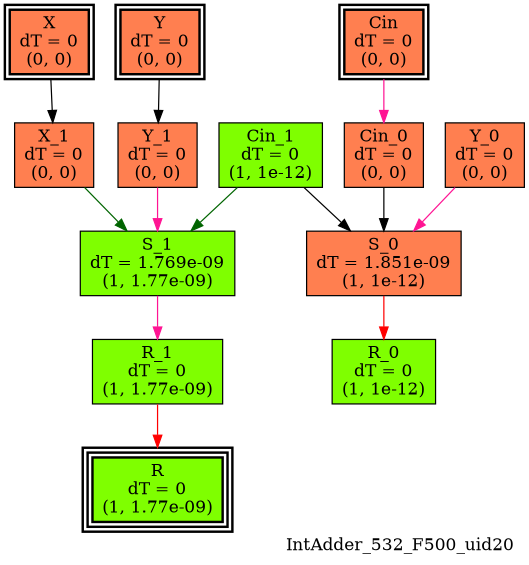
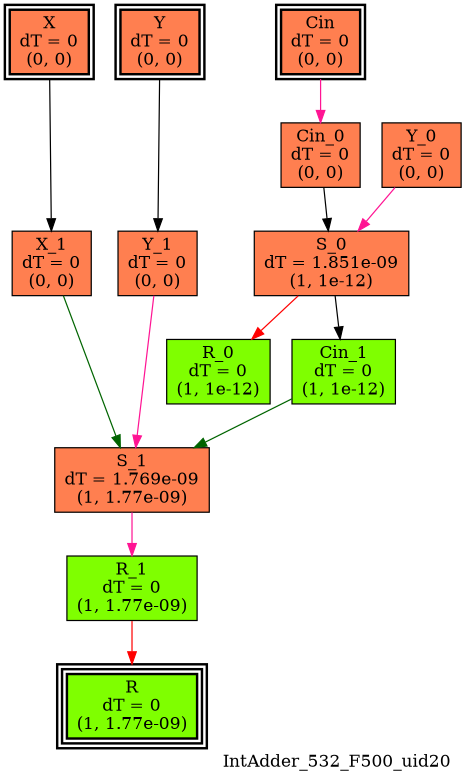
(323, 205) -> (337, 311)
(158, 263) -> (132, 480)
